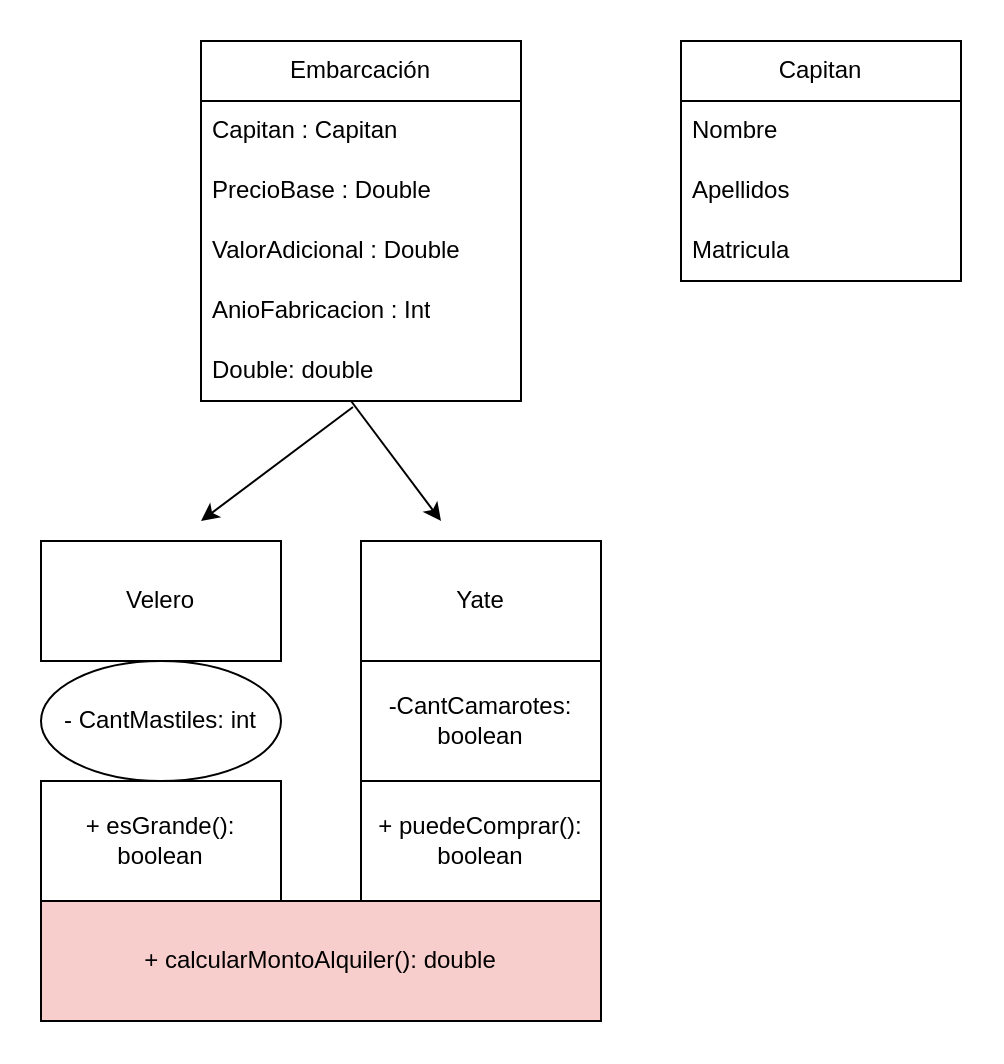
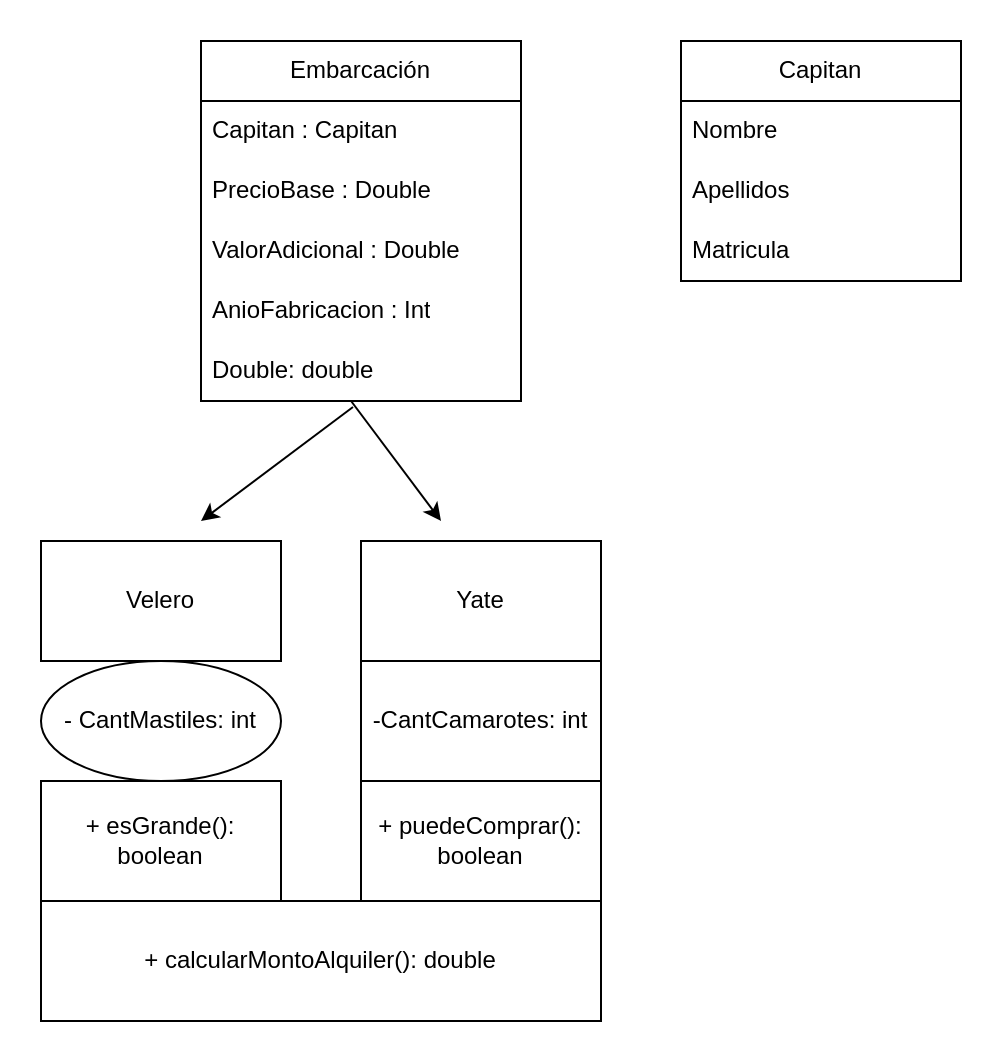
(481, 721) -> (481, 721)
(321, 961) -> (321, 961)
